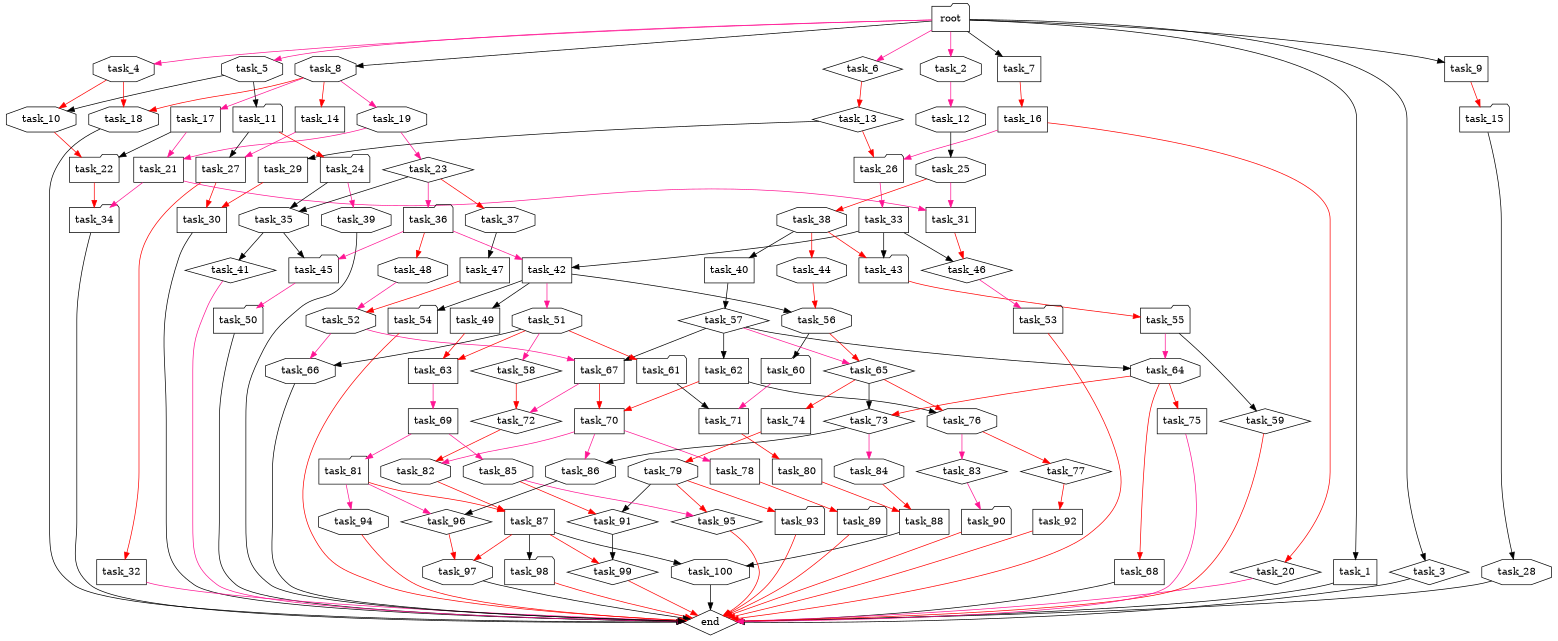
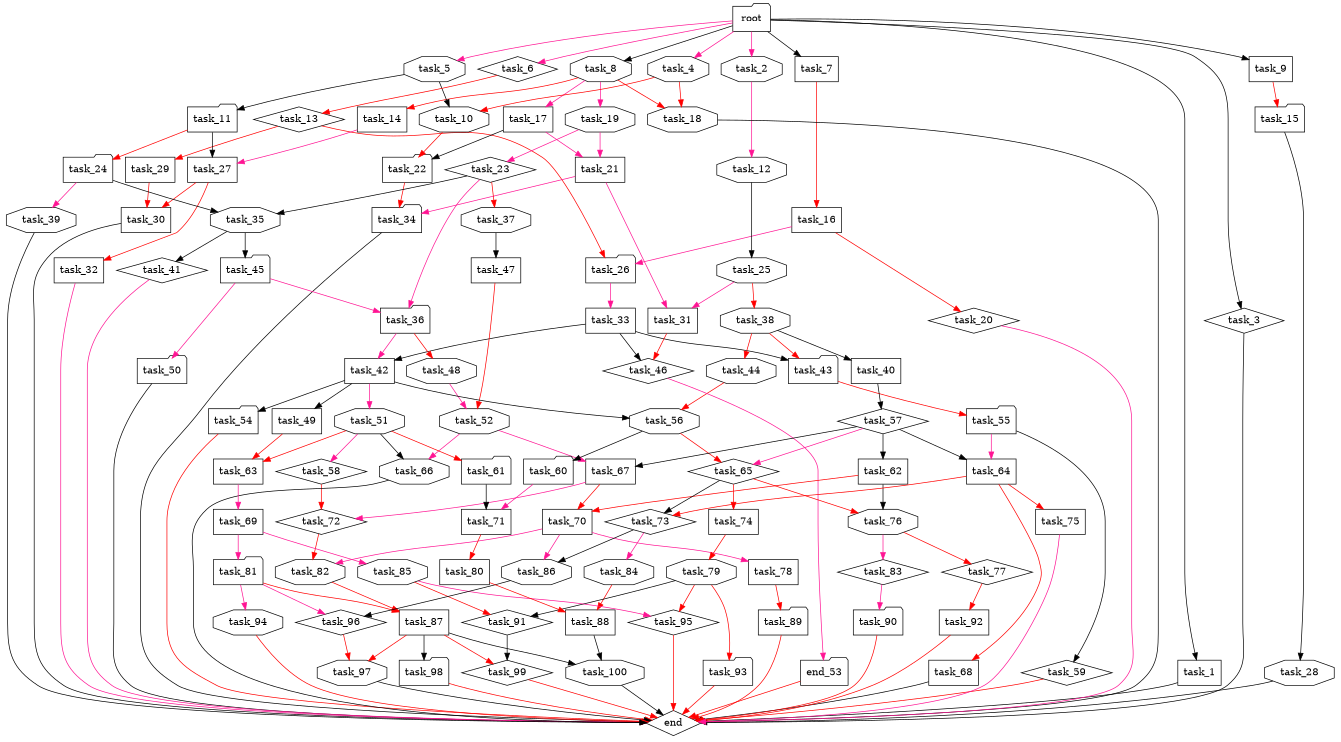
(566, 132) -> (230, 141)
(374, 244) -> (322, 295)
(1038, 321) -> (824, 673)
(1165, 371) -> (991, 472)
